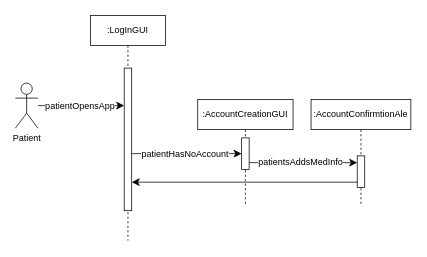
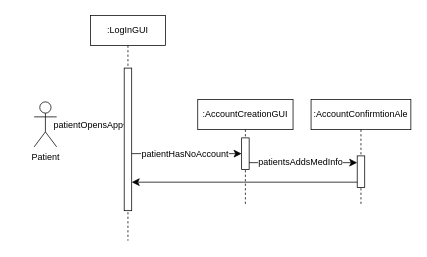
(27, 105) -> (45, 124)
